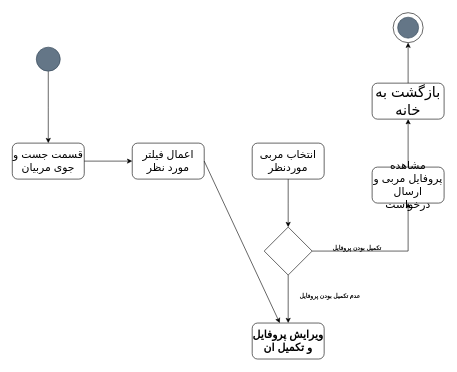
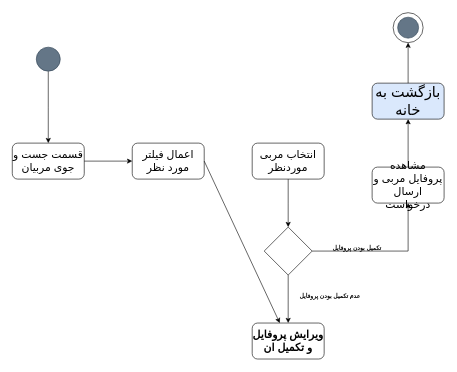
(408, 101) -> (408, 101)
